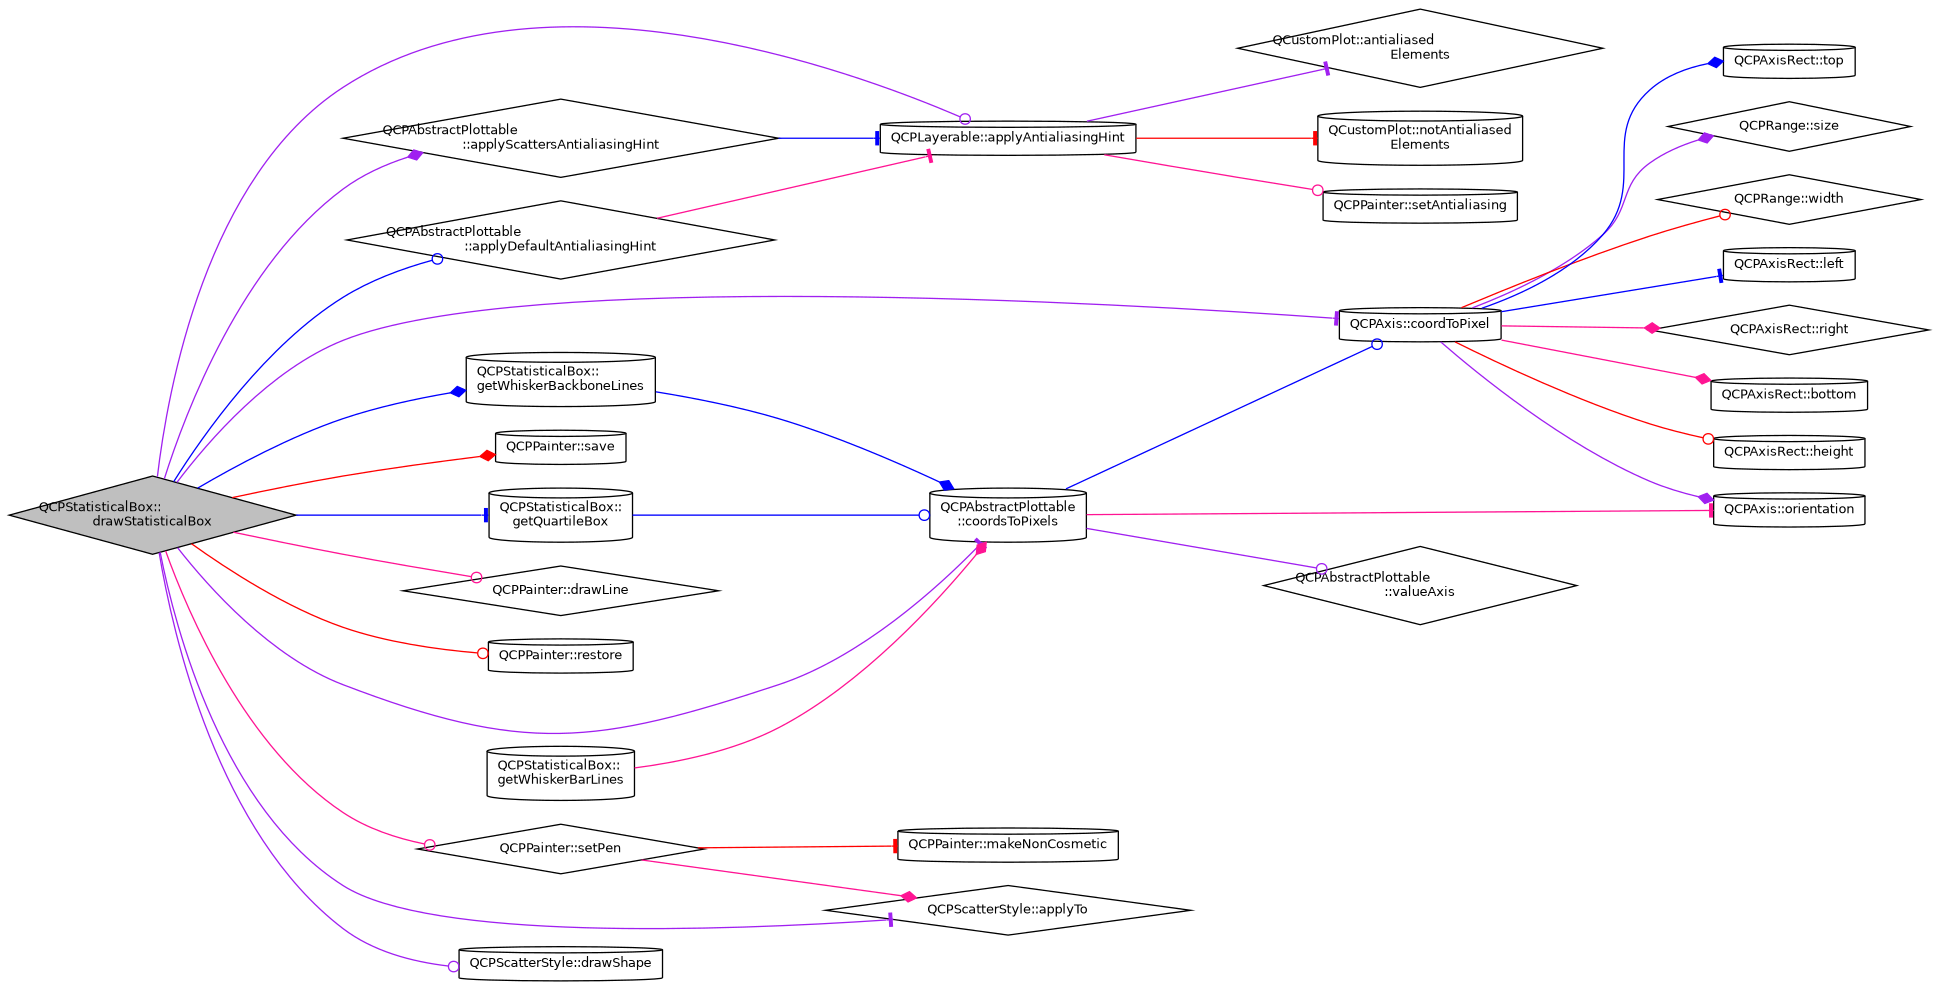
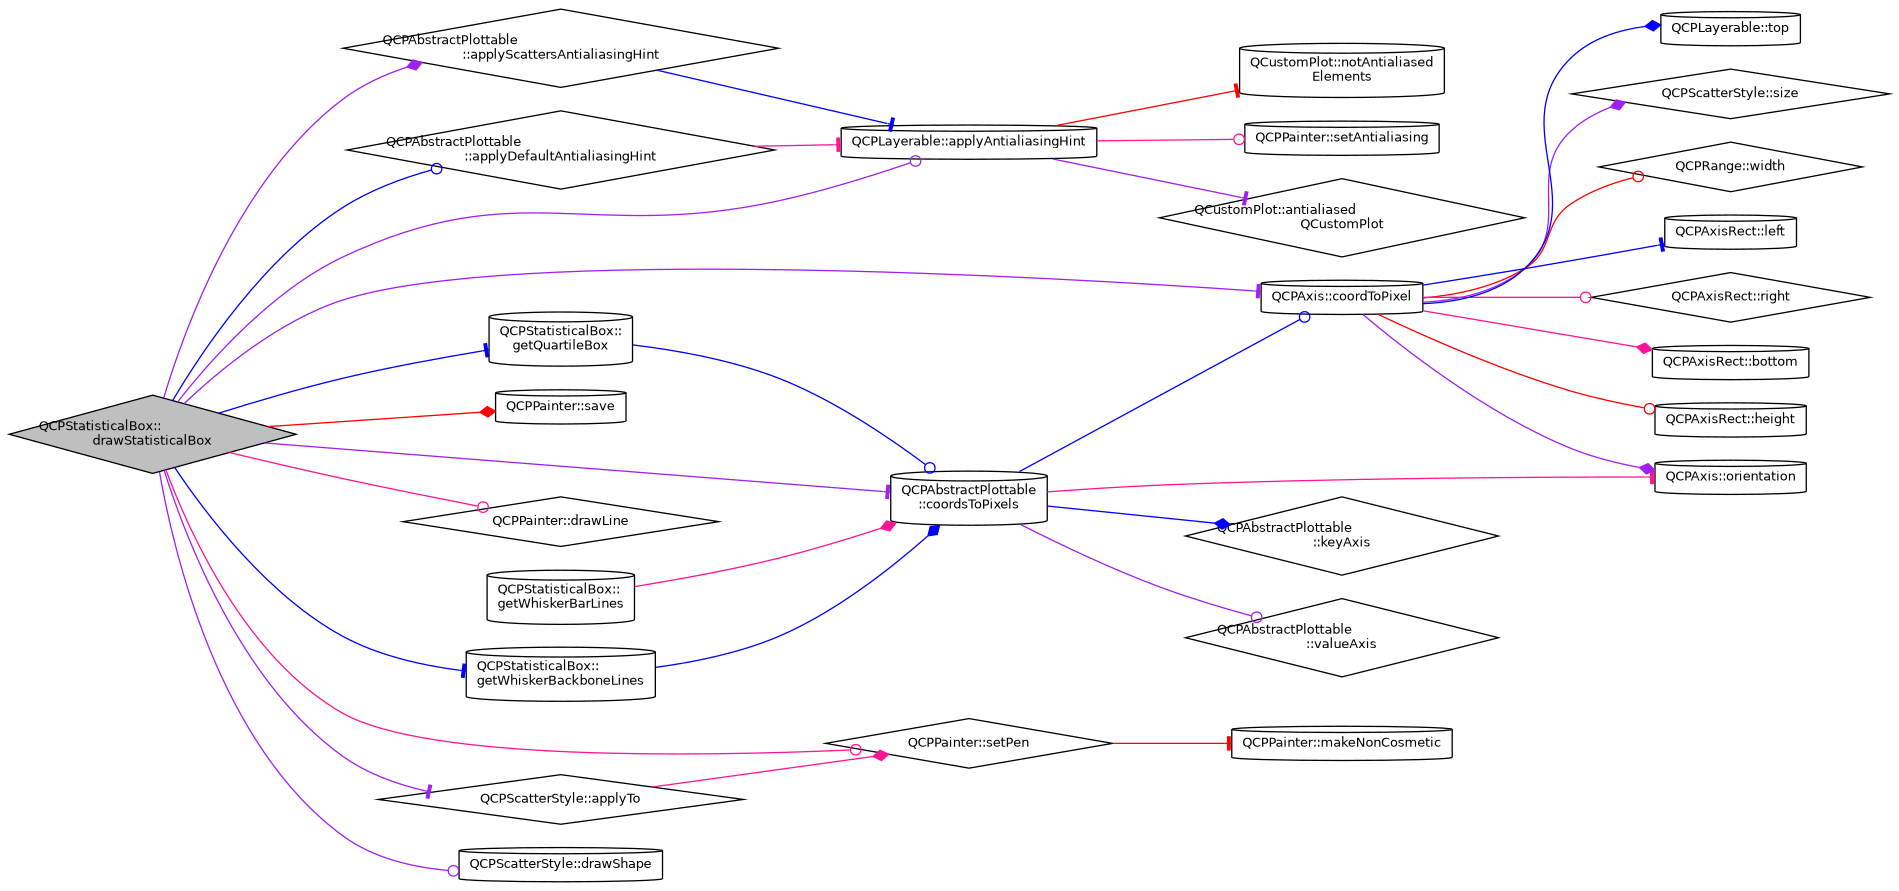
(1420, 48) -> (1342, 218)
(1789, 61) -> (1731, 29)
(1789, 127) -> (1731, 94)
(1573, 327) -> (1502, 297)
(319, 427) -> (294, 603)
none -> (1342, 536)
(561, 656) -> none
(771, 878) -> (763, 772)
